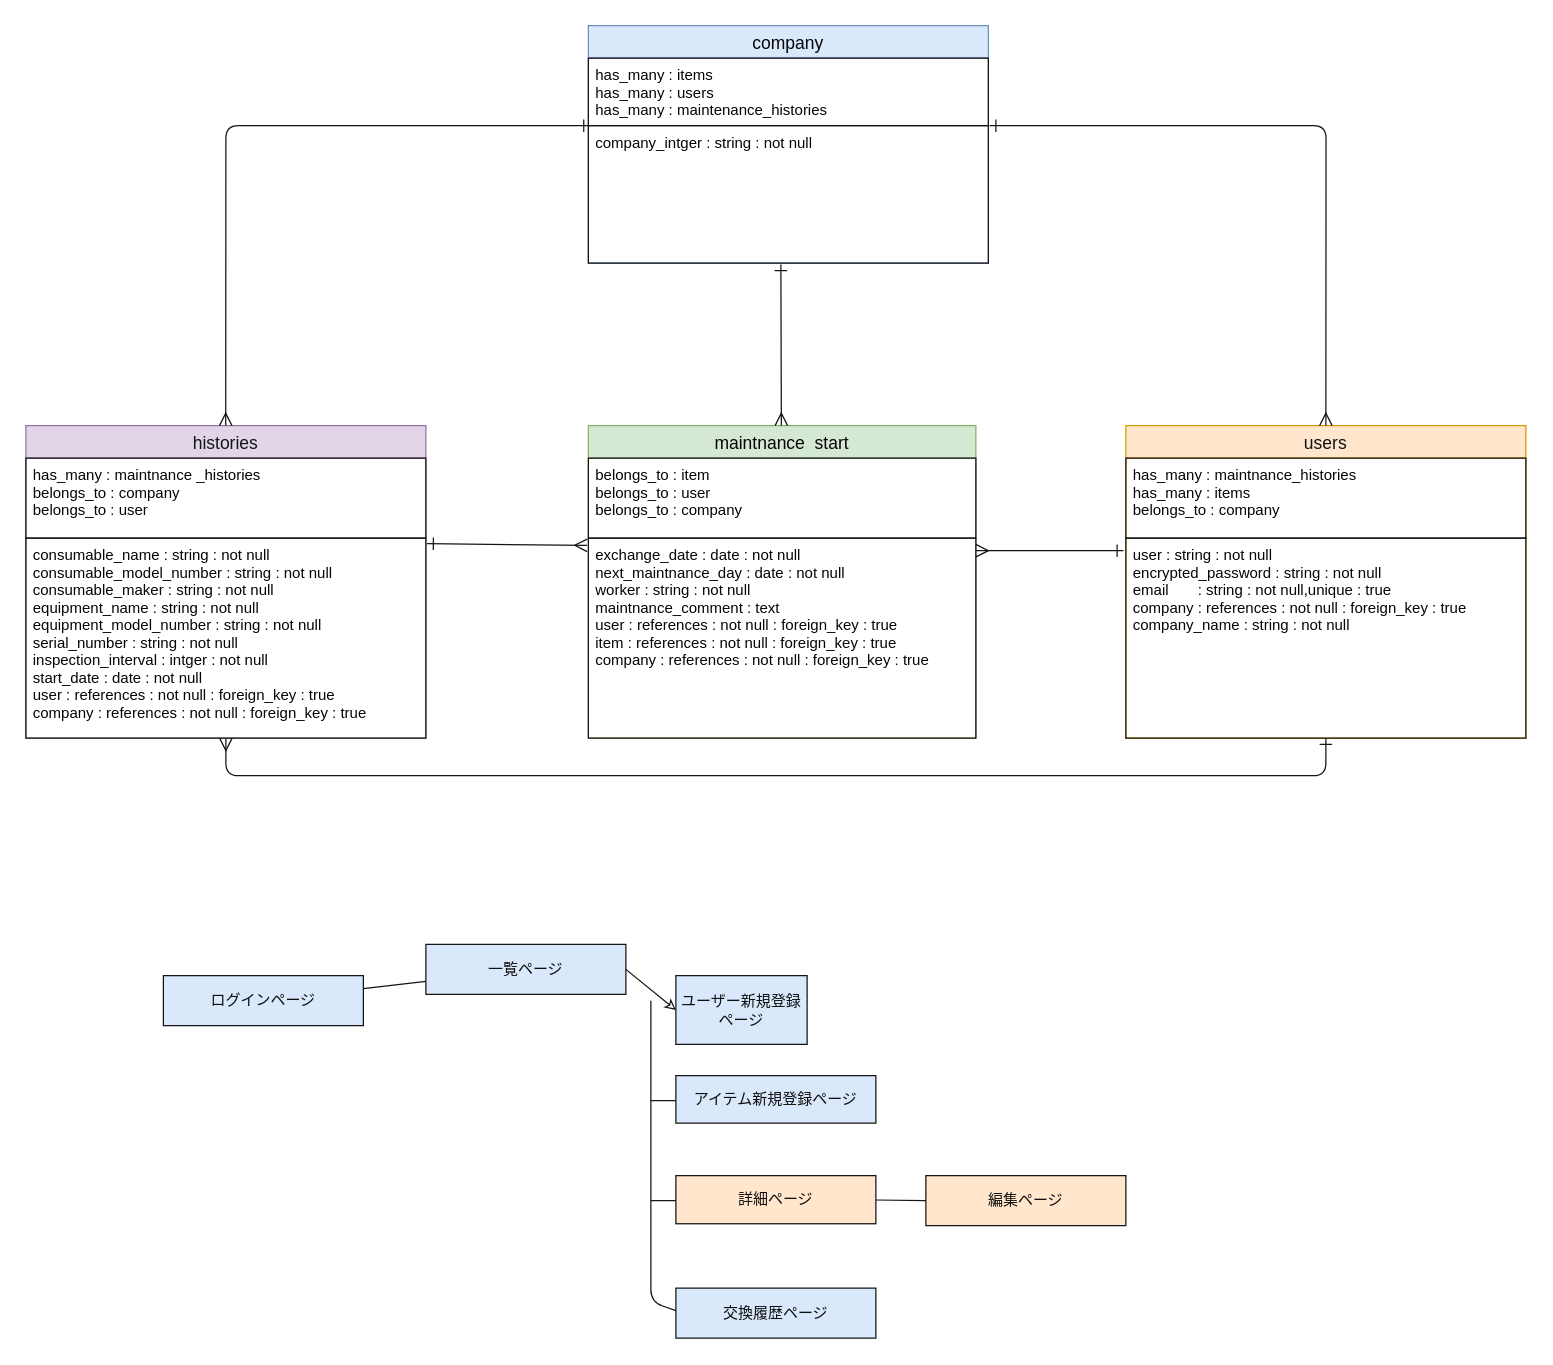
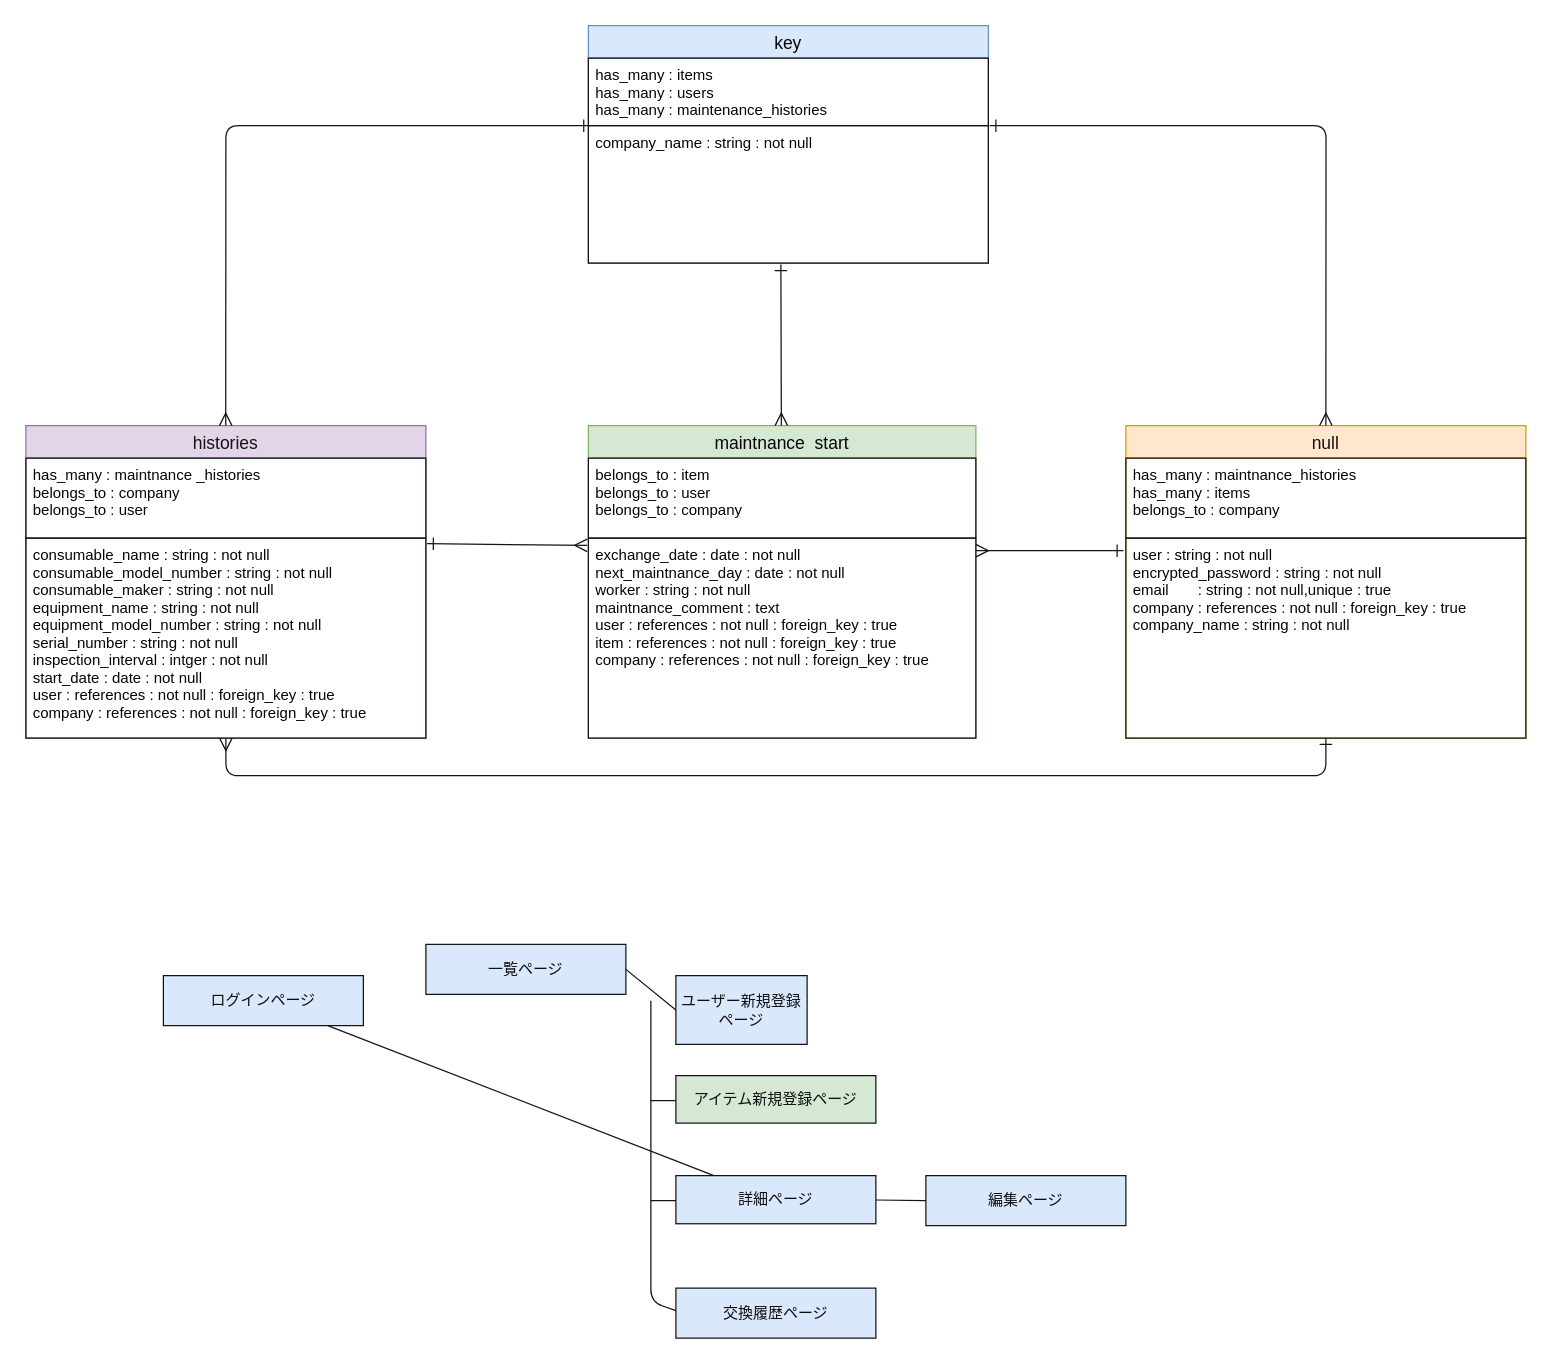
(788, 43) -> (788, 43)
(716, 143) -> (710, 143)
(1325, 443) -> (1325, 443)
(394, 985) -> (521, 1101)
(668, 1004) -> (671, 1006)
(776, 1099) -> (776, 1099)
(776, 1200) -> (776, 1200)
(1026, 1201) -> (1026, 1201)
